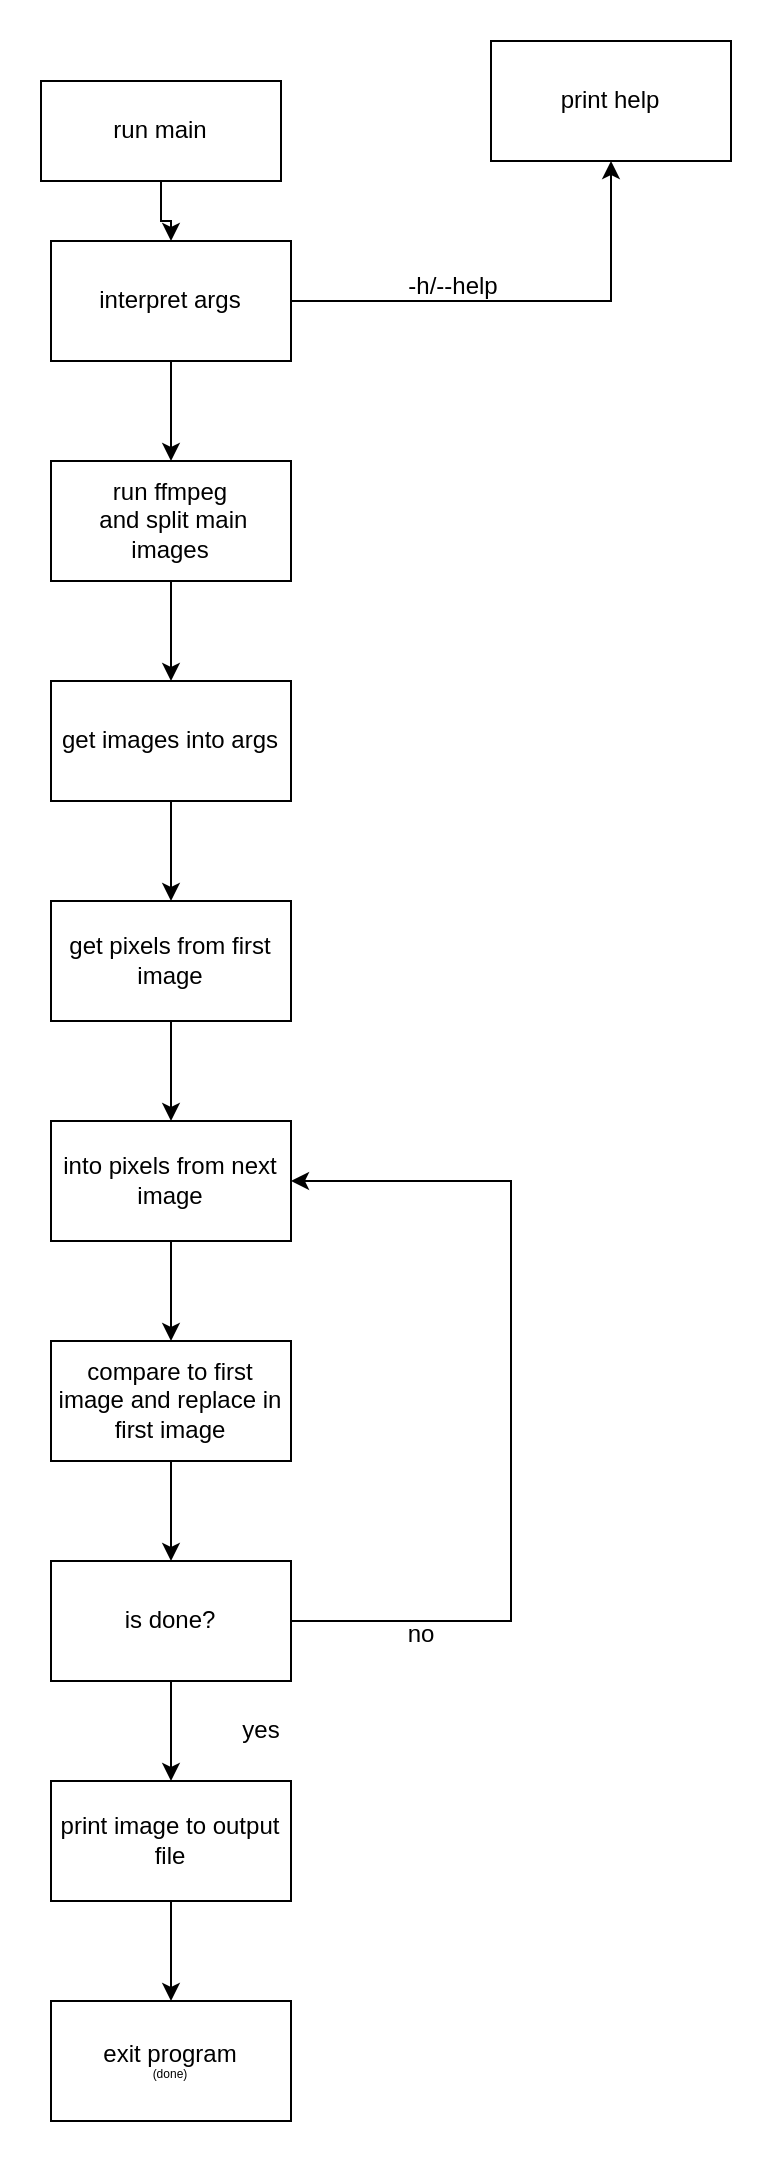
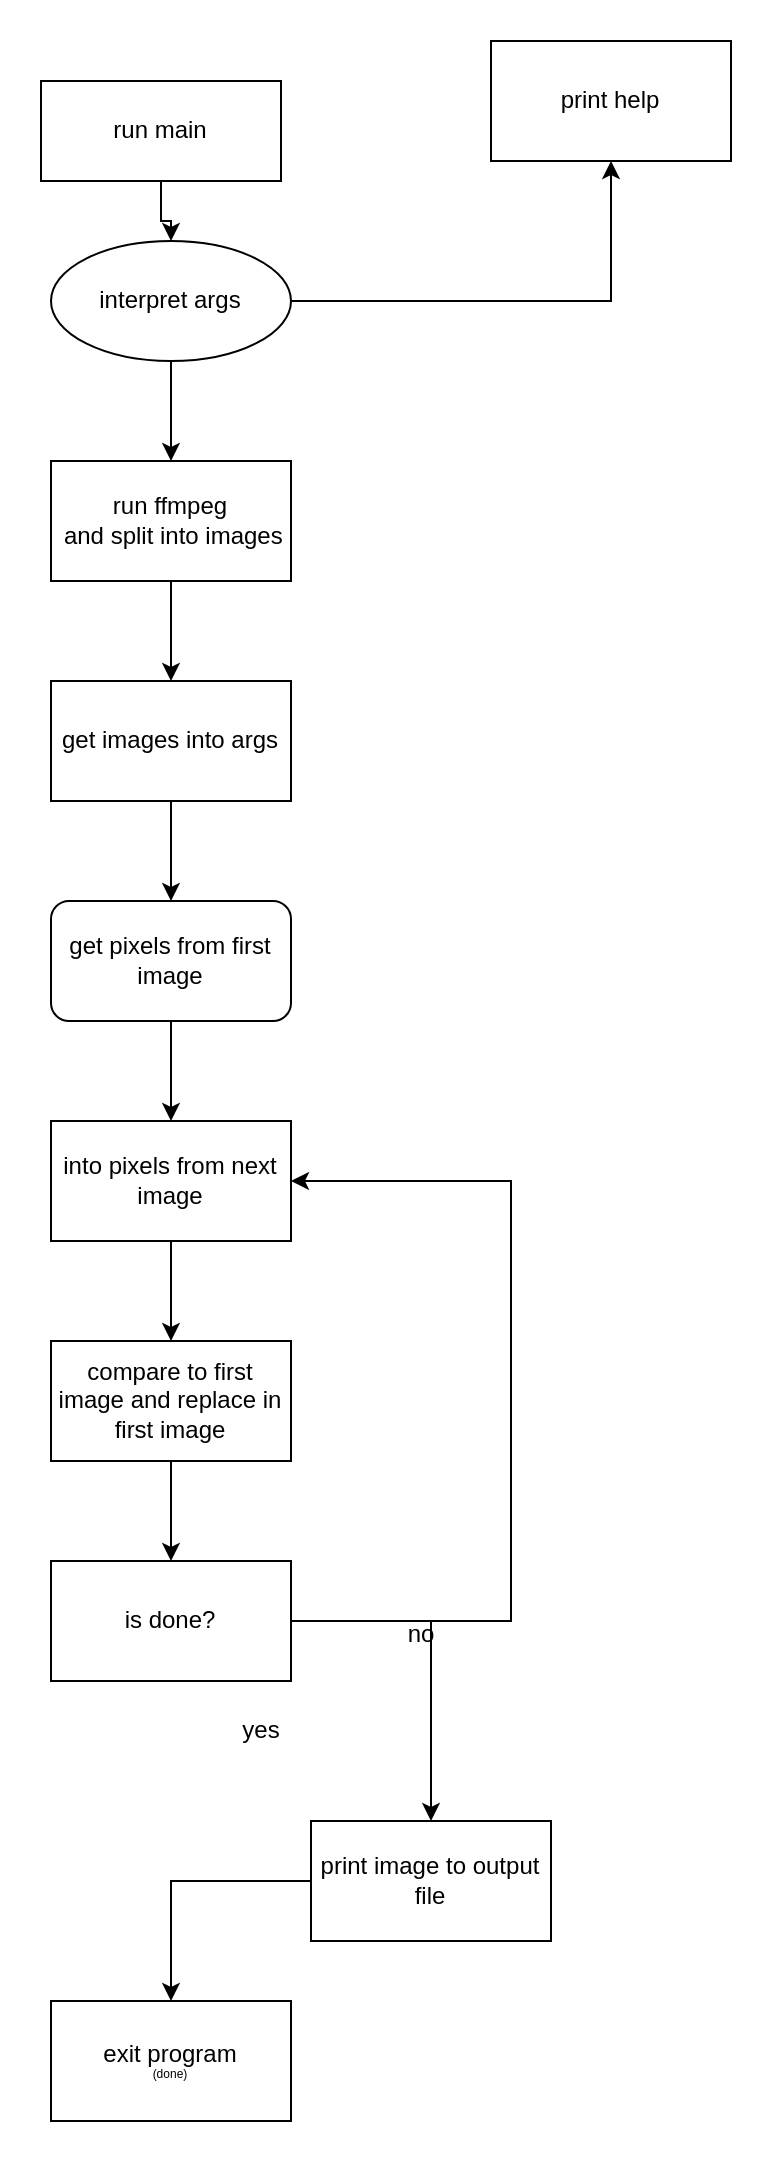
(453, 287) -> none
(171, 301) -> (171, 301)
(171, 521) -> (171, 521)
(171, 961) -> (171, 961)
(171, 1841) -> (431, 1881)
